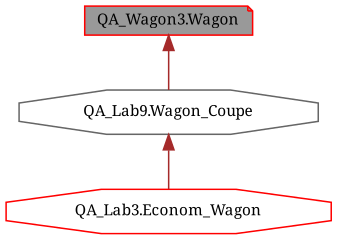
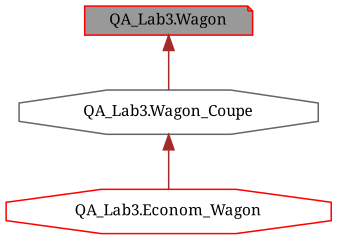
(169, 21) -> (169, 21)
(169, 112) -> (169, 112)
